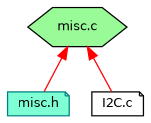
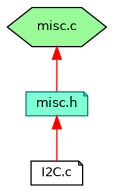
(103, 75) -> (57, 145)
